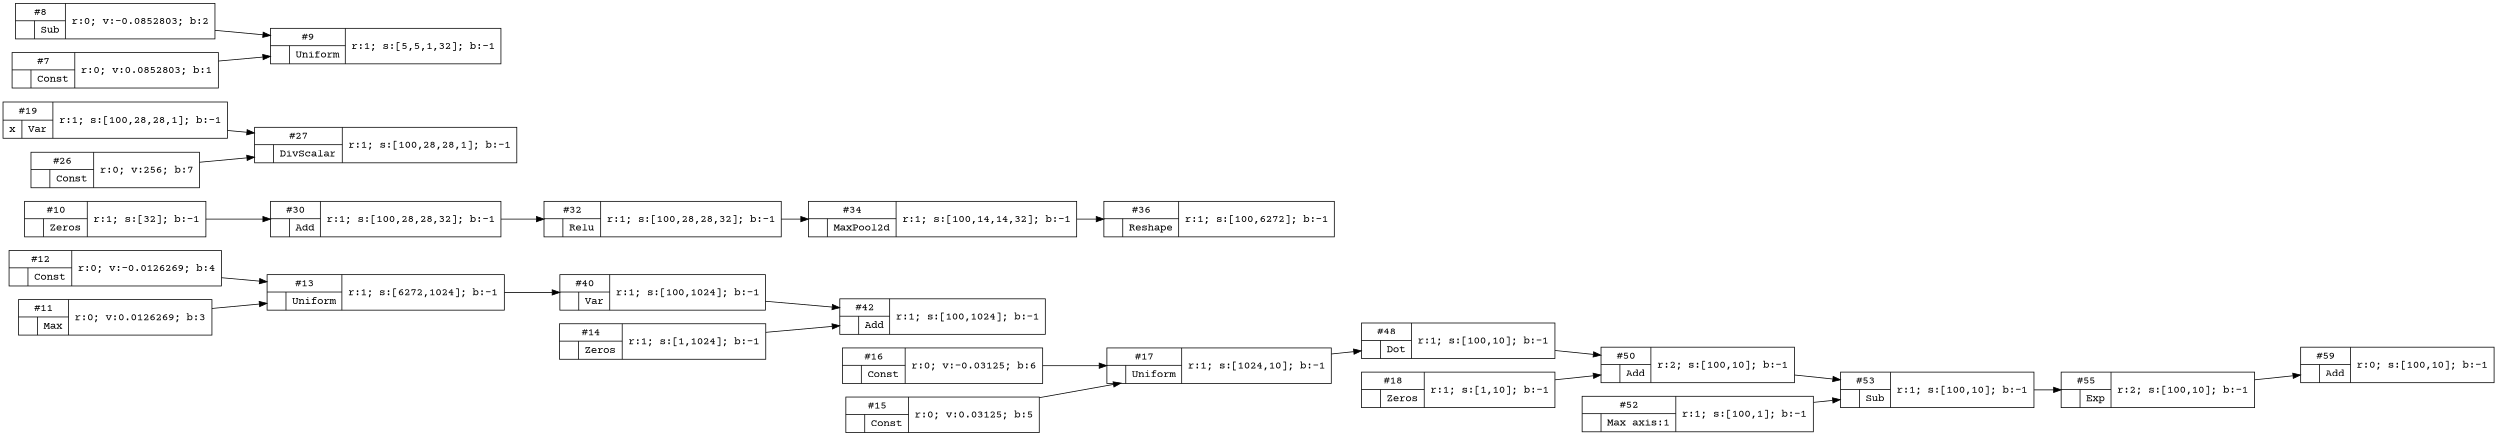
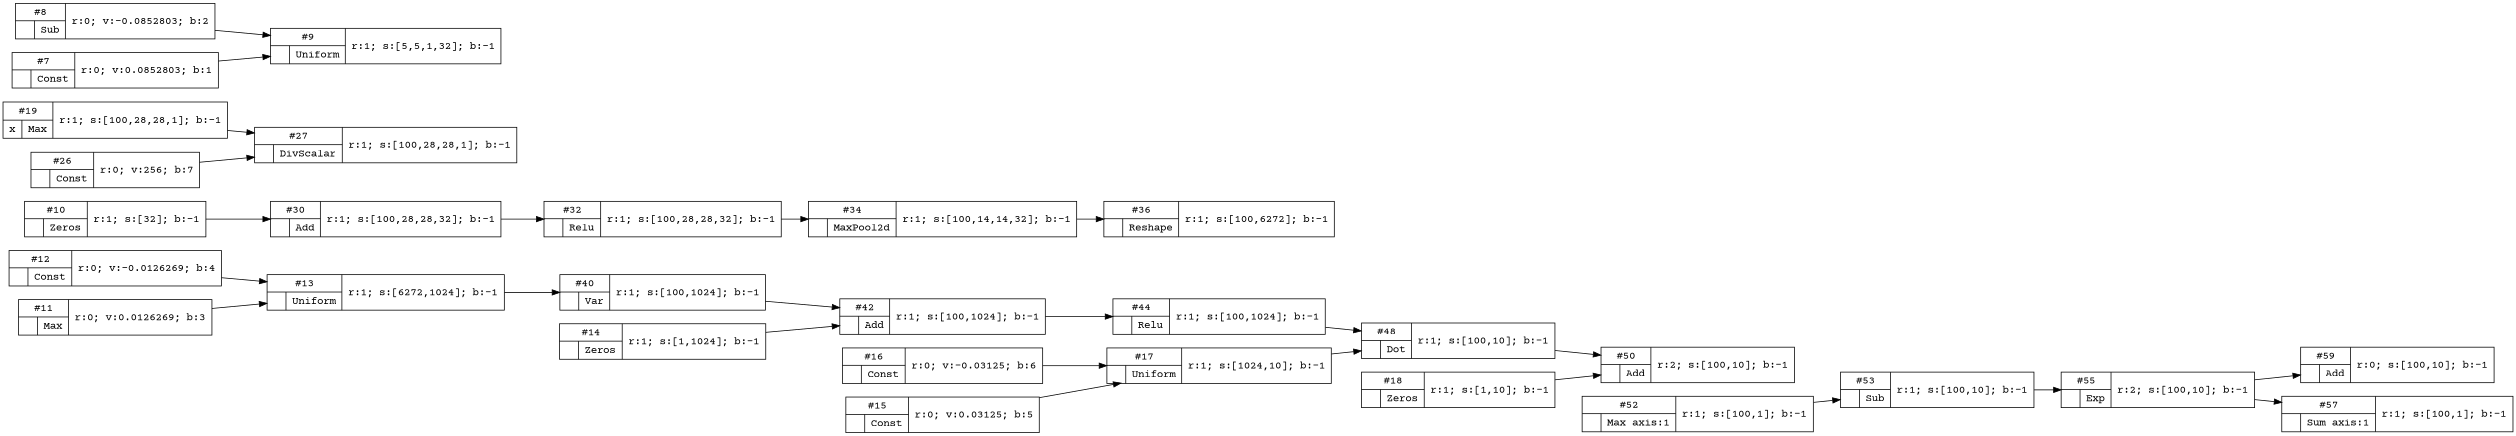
(37, 129) -> (37, 129)
none -> (1219, 317)
(1814, 377) -> none
none -> (2397, 414)
